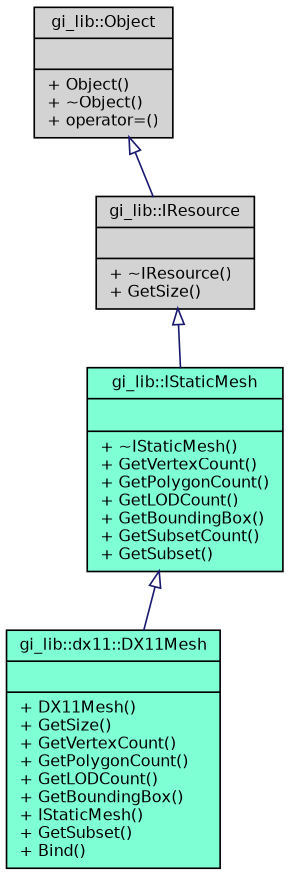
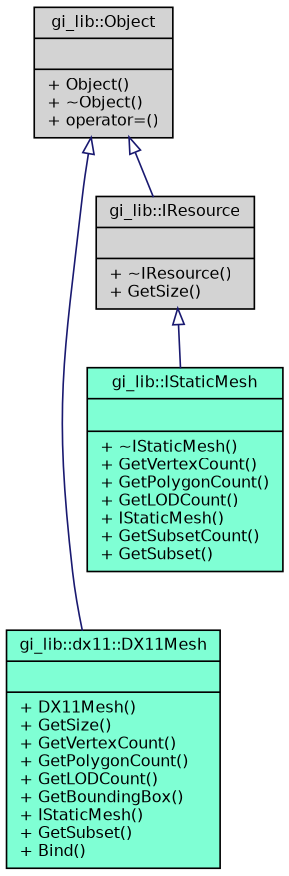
(183, 519) -> (162, 519)
(149, 609) -> (63, 392)
